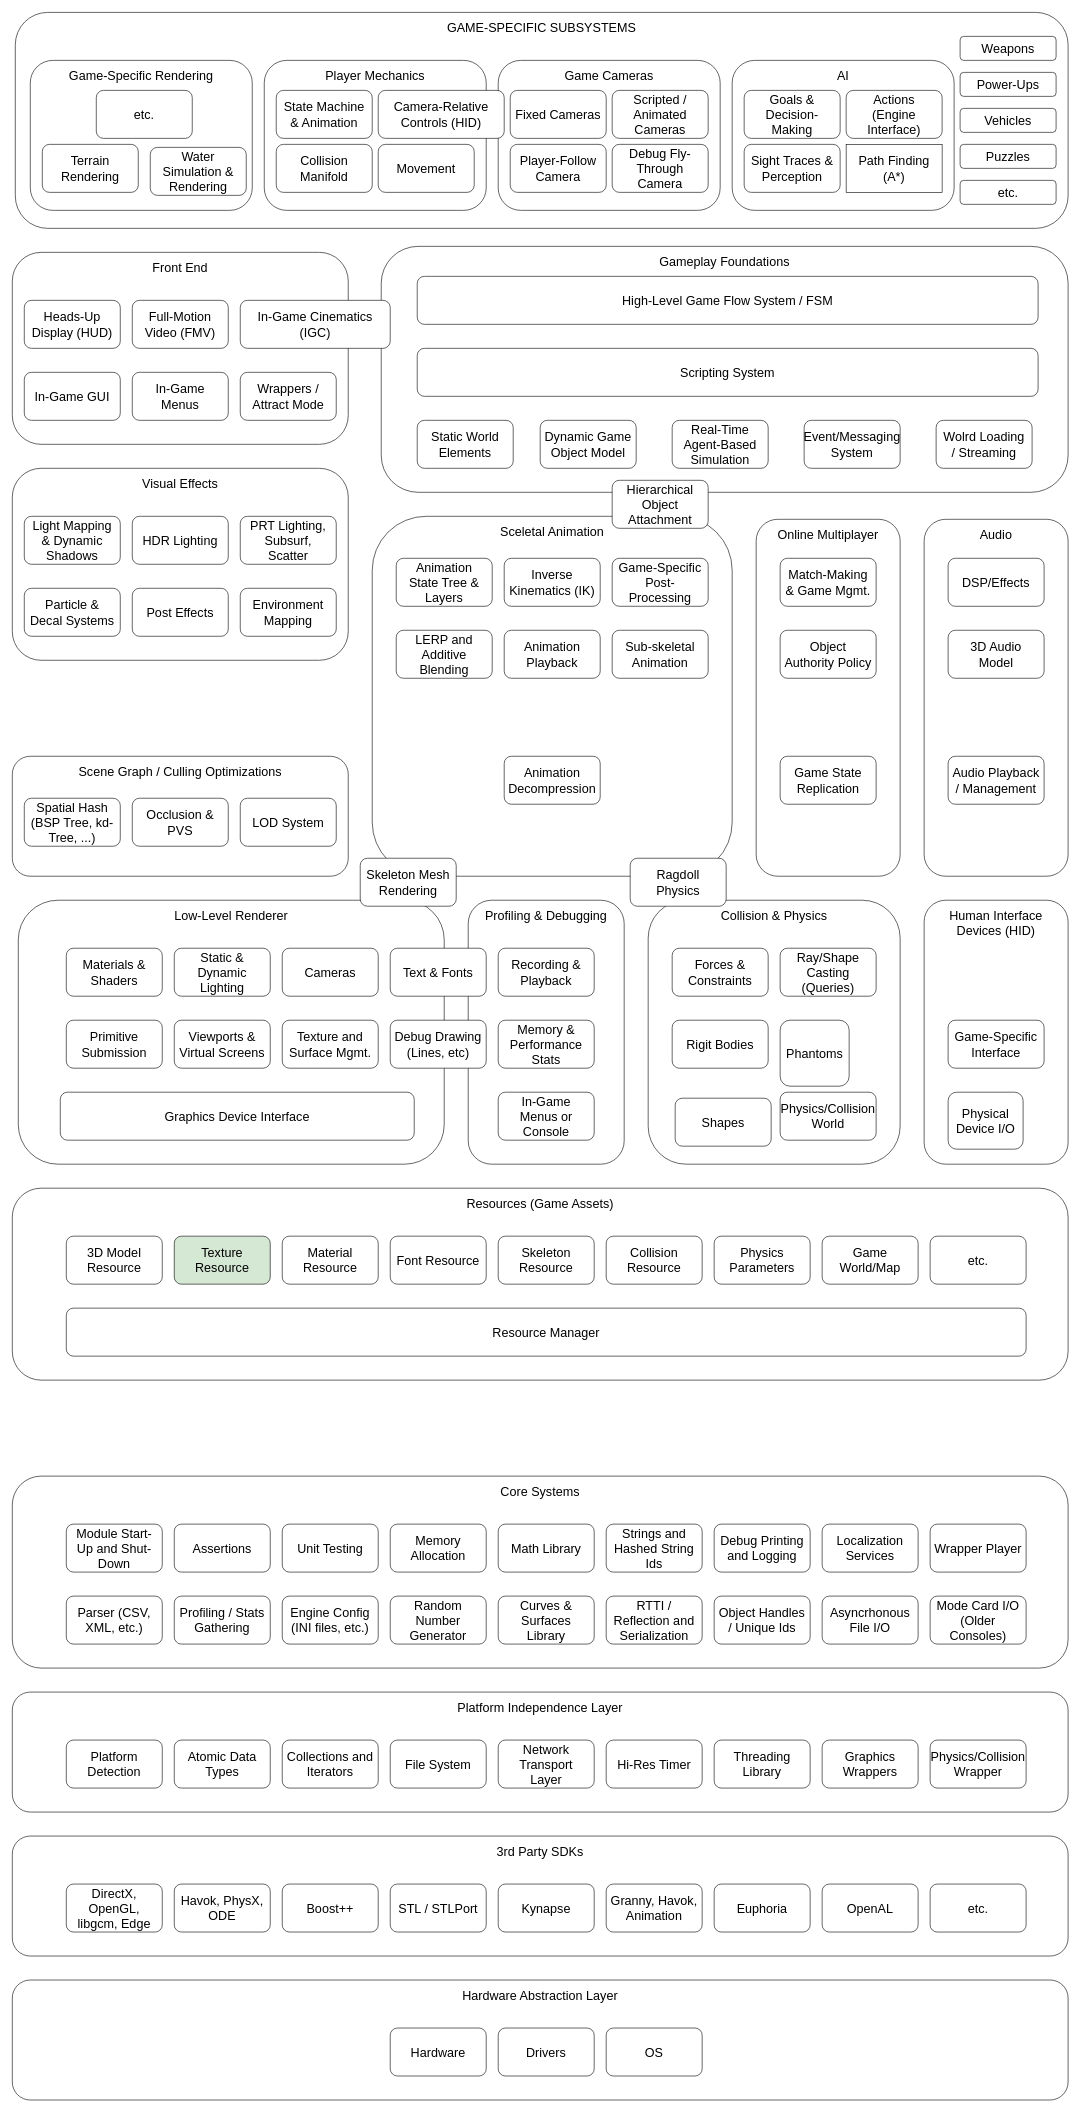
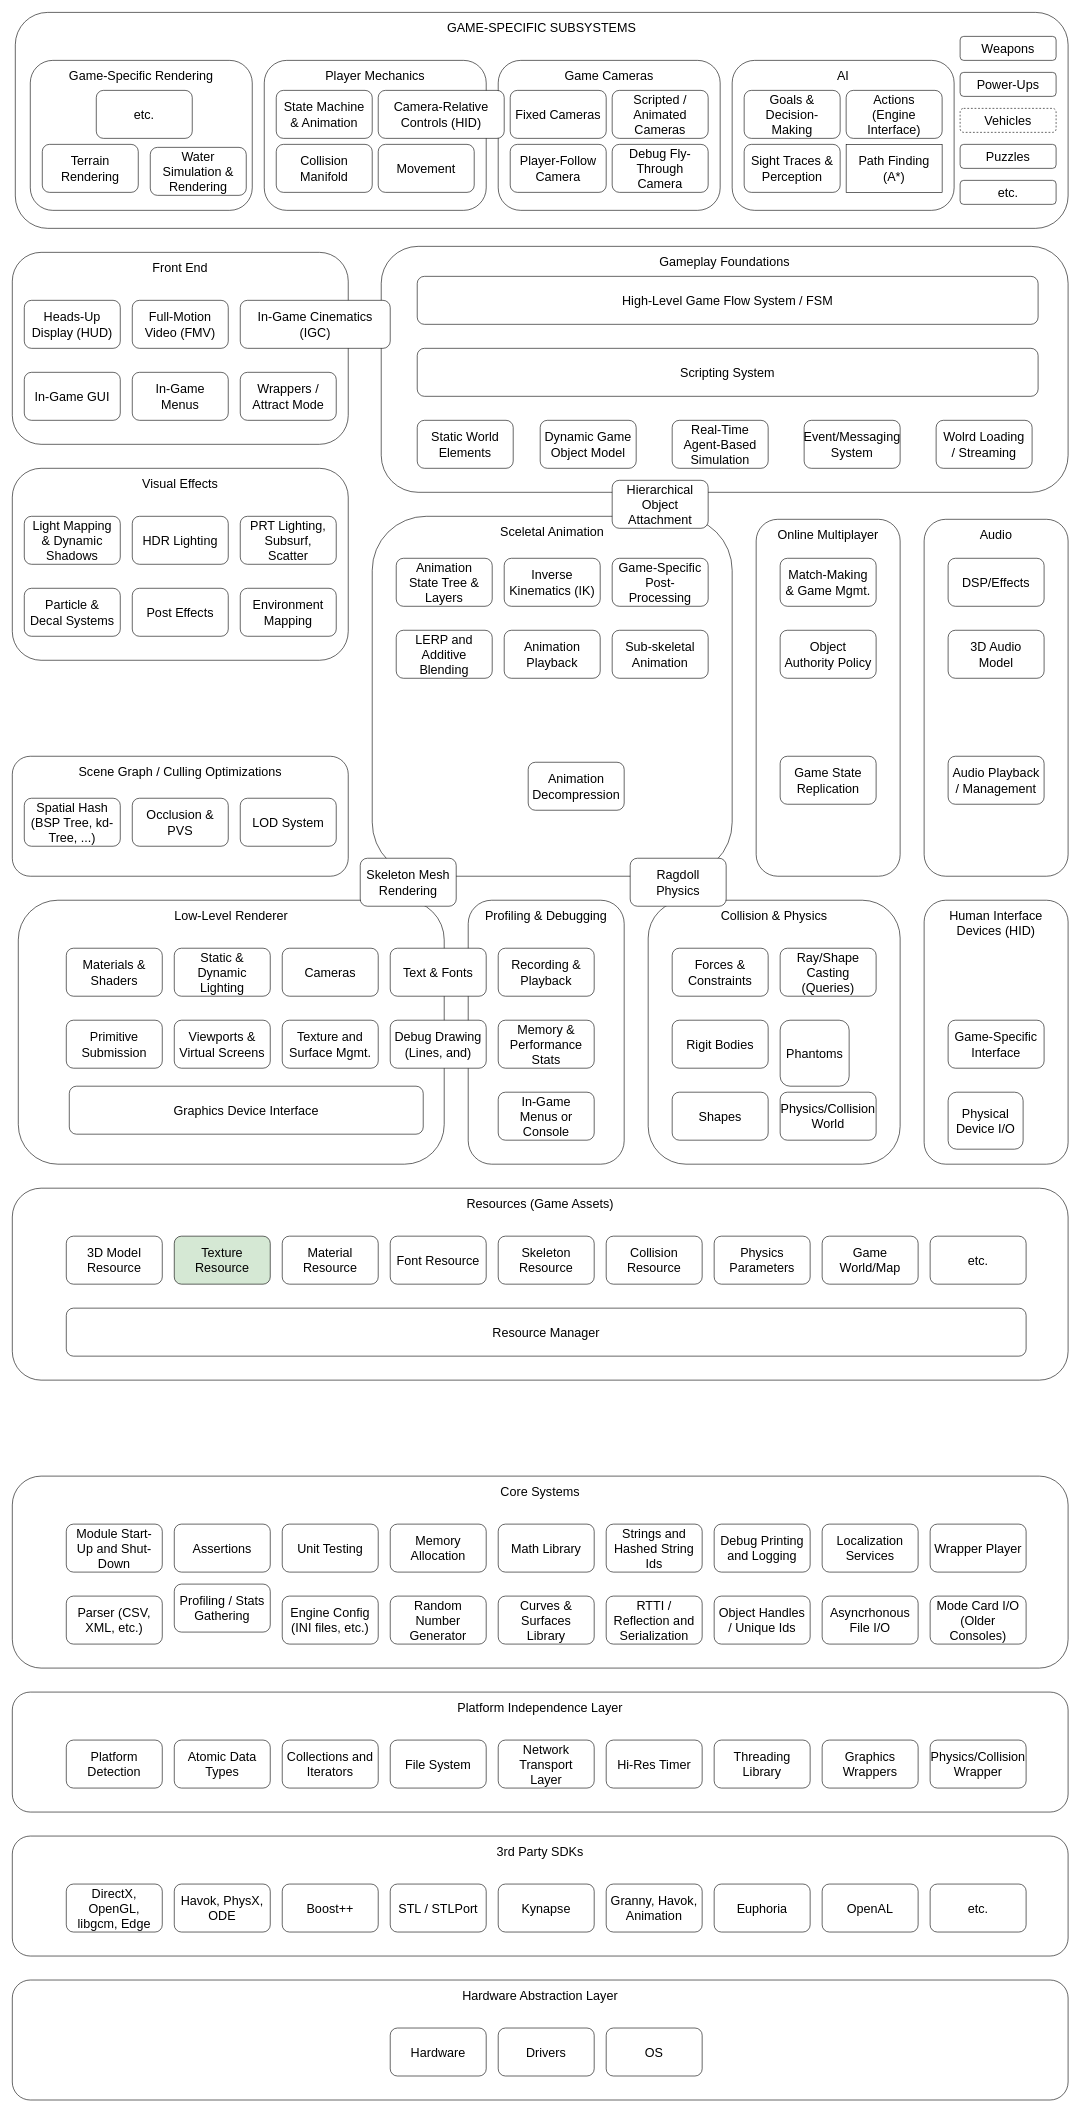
(1008, 120) -> (1008, 120)
(552, 780) -> (576, 786)
(438, 1044) -> (438, 1044)
(237, 1116) -> (246, 1110)
(723, 1122) -> (720, 1116)
(222, 1620) -> (222, 1608)
